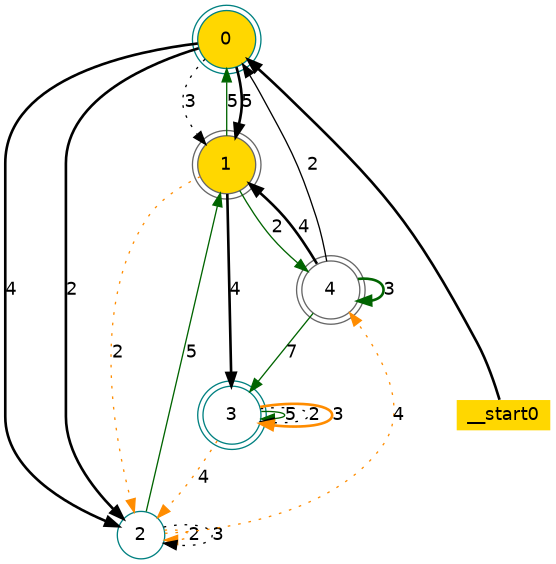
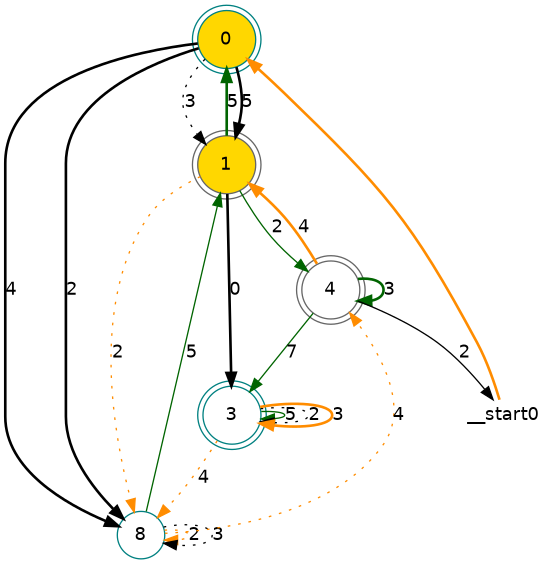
(227, 109) -> (227, 109)
(297, 165) -> (428, 336)
(401, 218) -> (401, 218)
(291, 226) -> (291, 226)
(236, 290) -> (236, 290)
(503, 415) -> (503, 415)
(141, 535) -> (141, 535)
